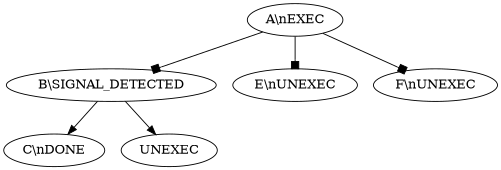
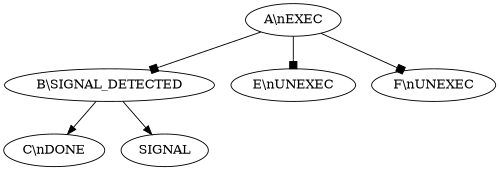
(169, 150) -> (165, 150)
